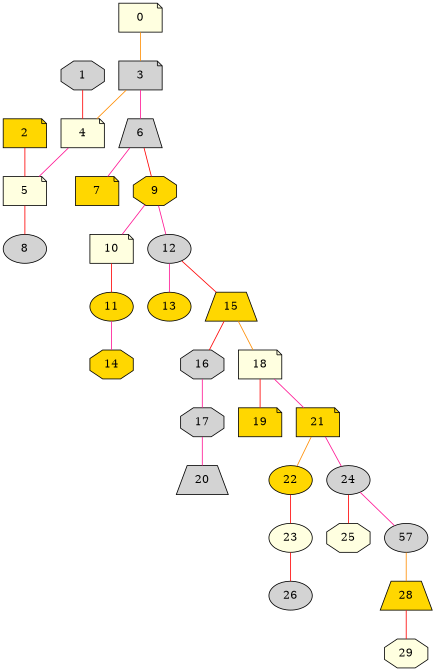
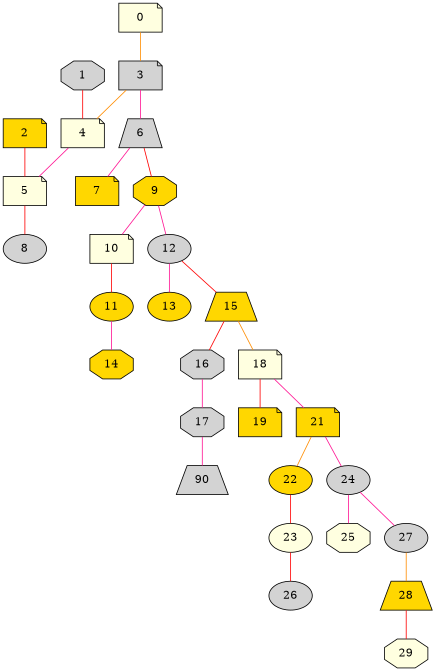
(202, 480) -> (202, 480)
(348, 509) -> (348, 509)
(406, 538) -> (406, 538)
